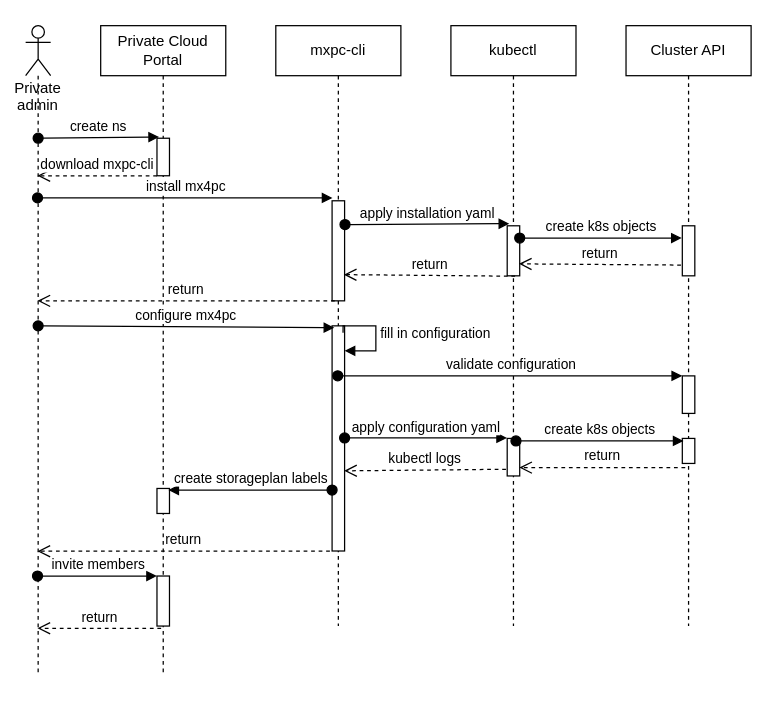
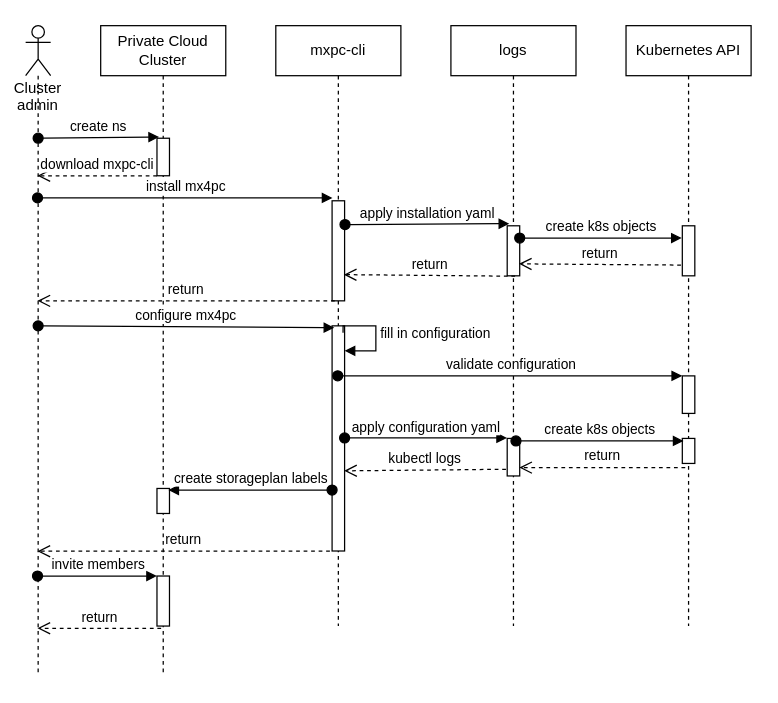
(163, 51) -> (163, 51)
(513, 51) -> (513, 51)
(688, 51) -> (688, 51)
(38, 124) -> (38, 124)
